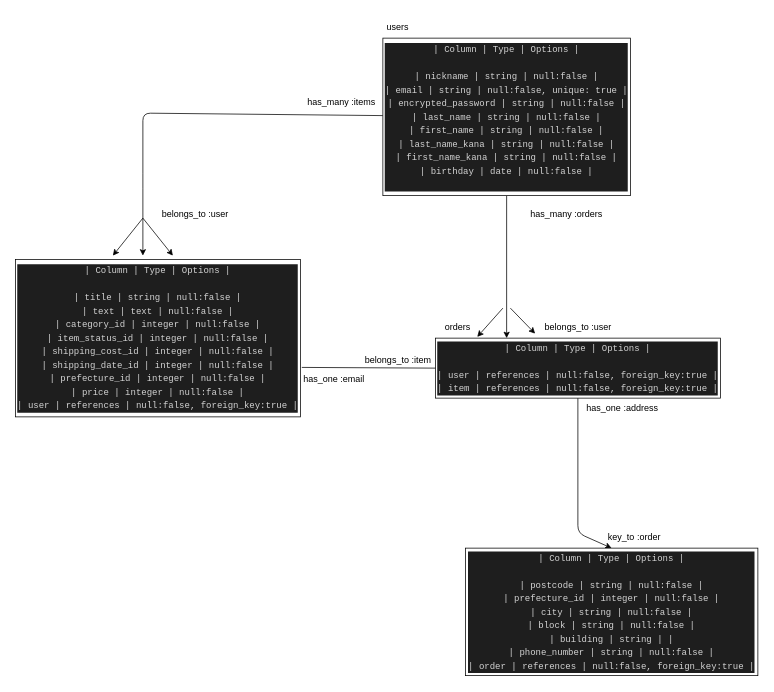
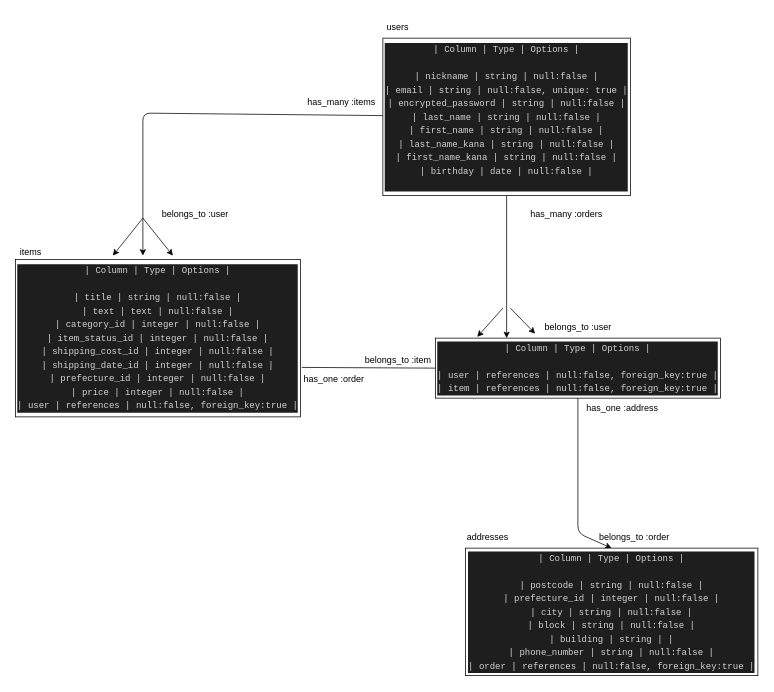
none -> (30, 252)
(458, 327) -> none
(334, 379) -> (334, 379)
none -> (488, 537)
(635, 537) -> (635, 537)
